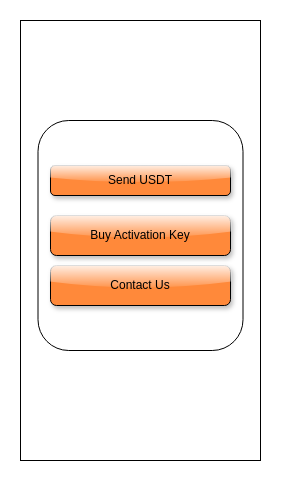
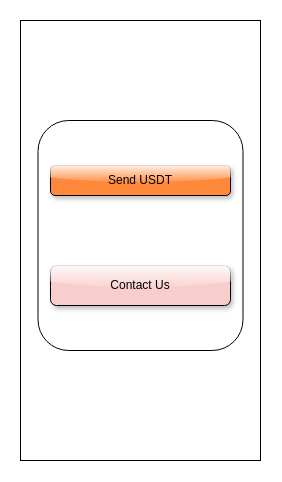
(141, 236) -> none
(141, 286) -> (141, 286)
